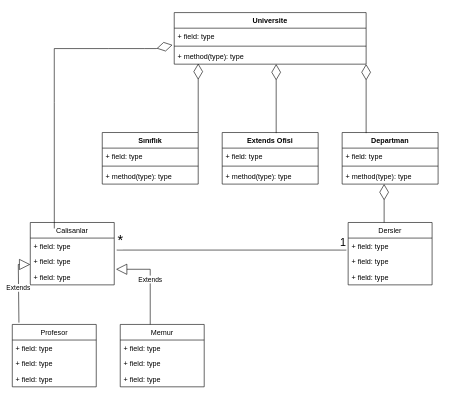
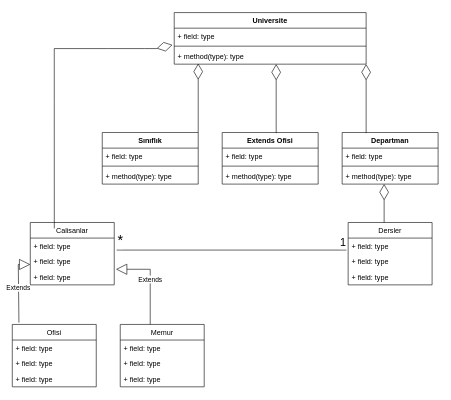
(54, 332) -> (54, 332)
